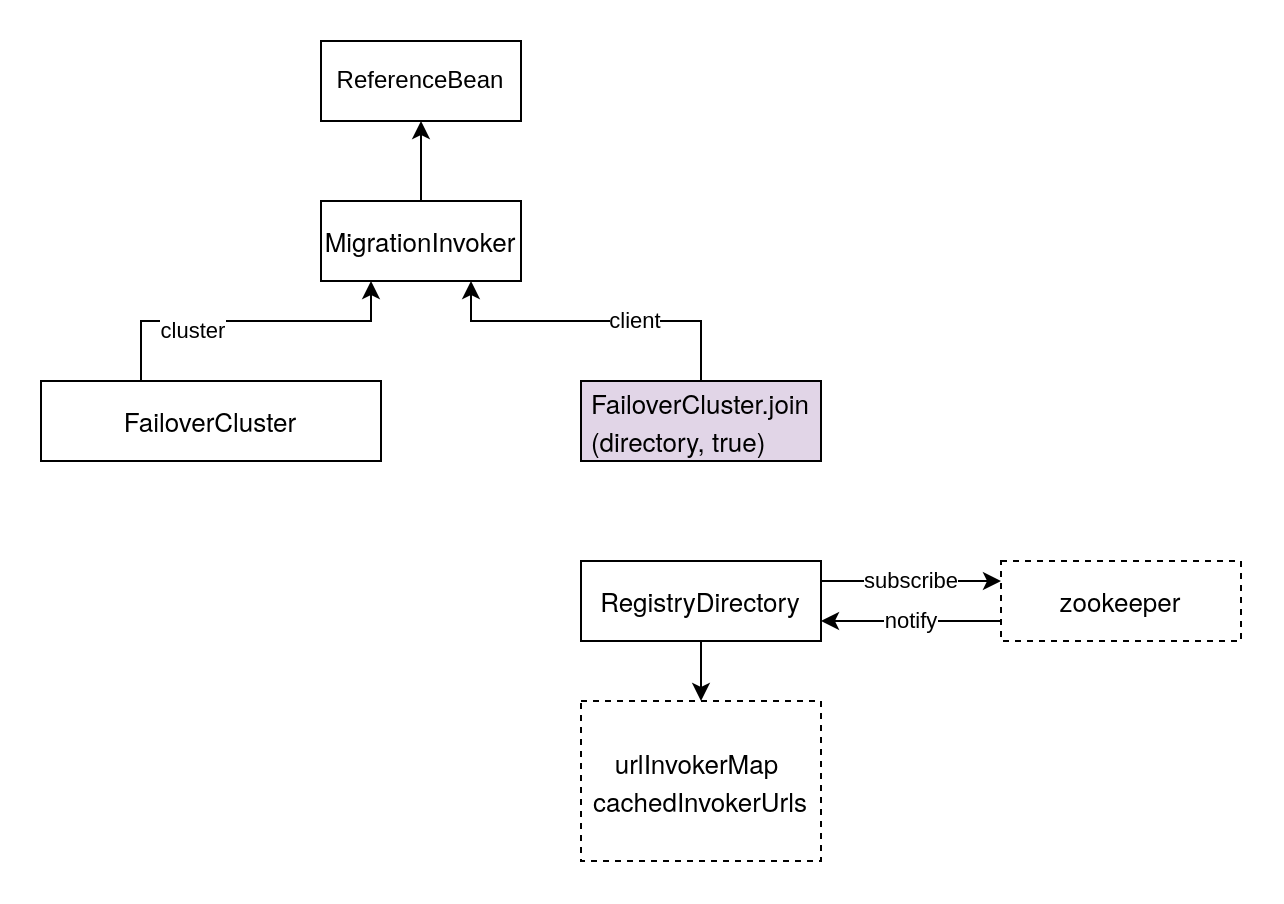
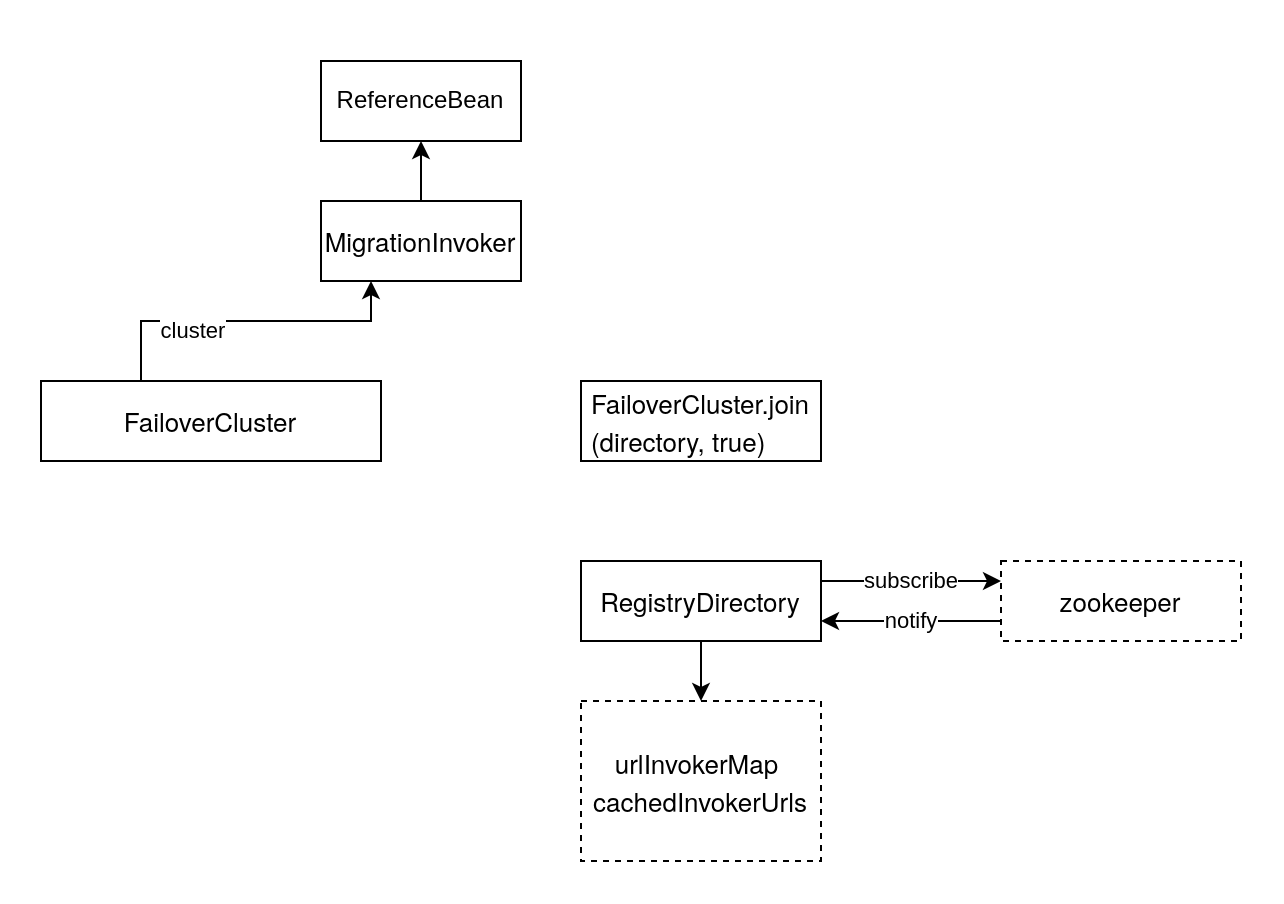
(421, 81) -> (421, 101)
(603, 321) -> none
(701, 421) -> (701, 421)
